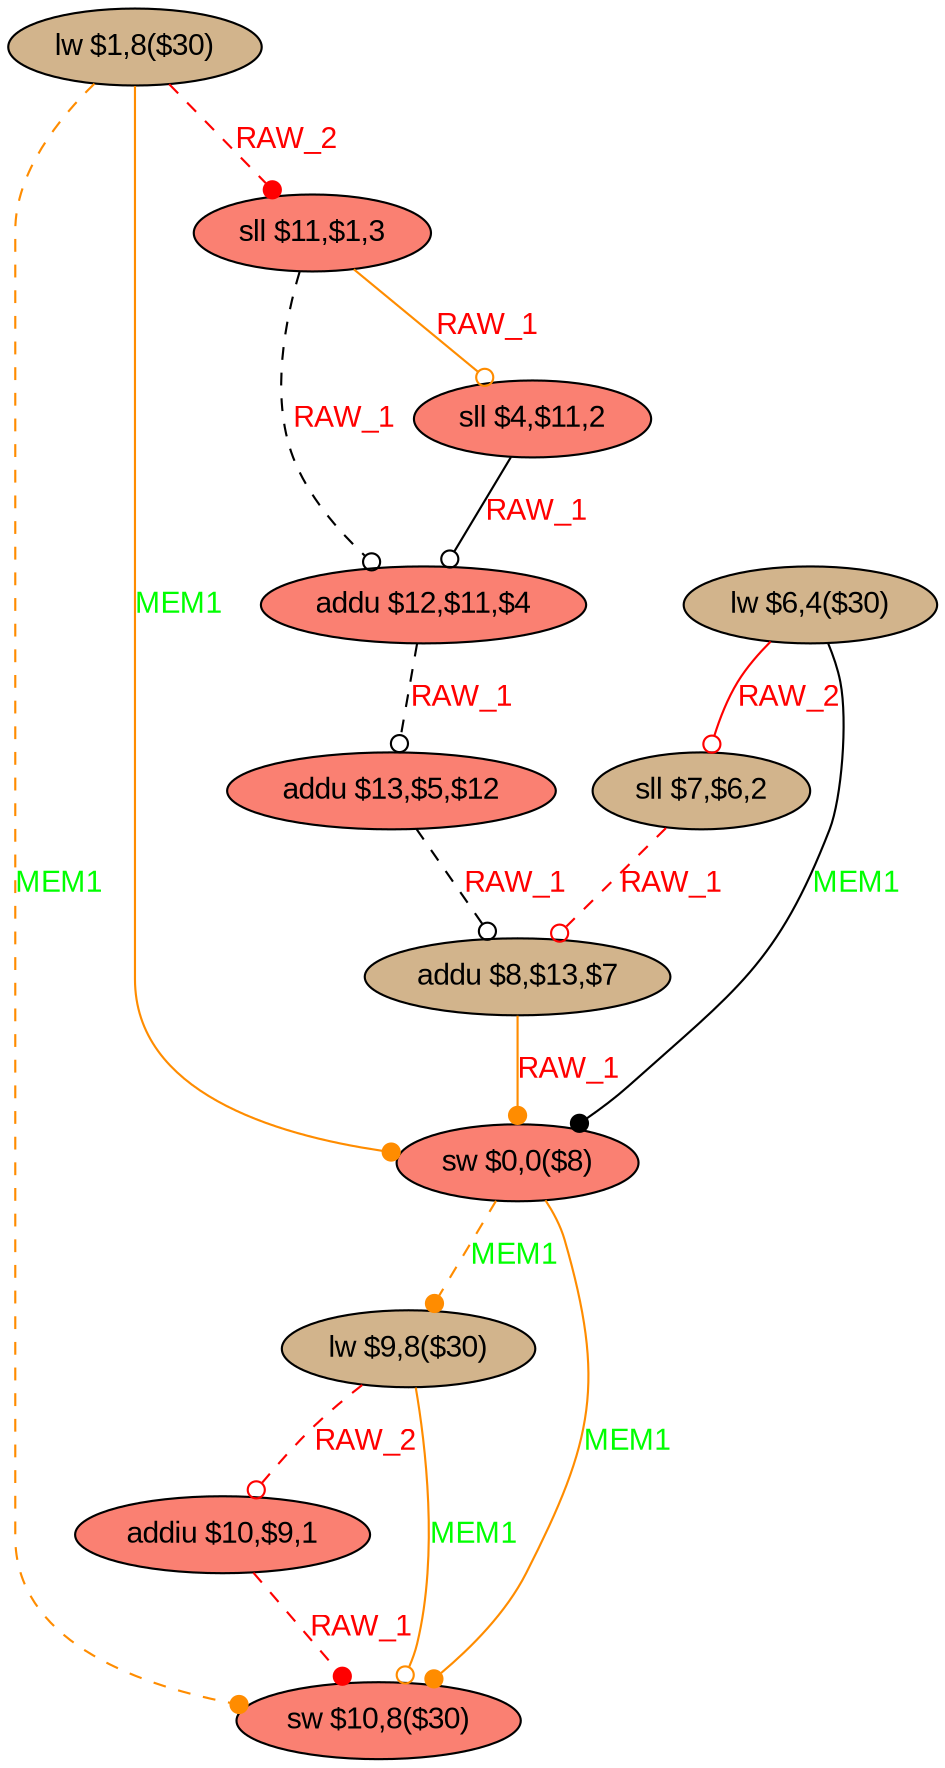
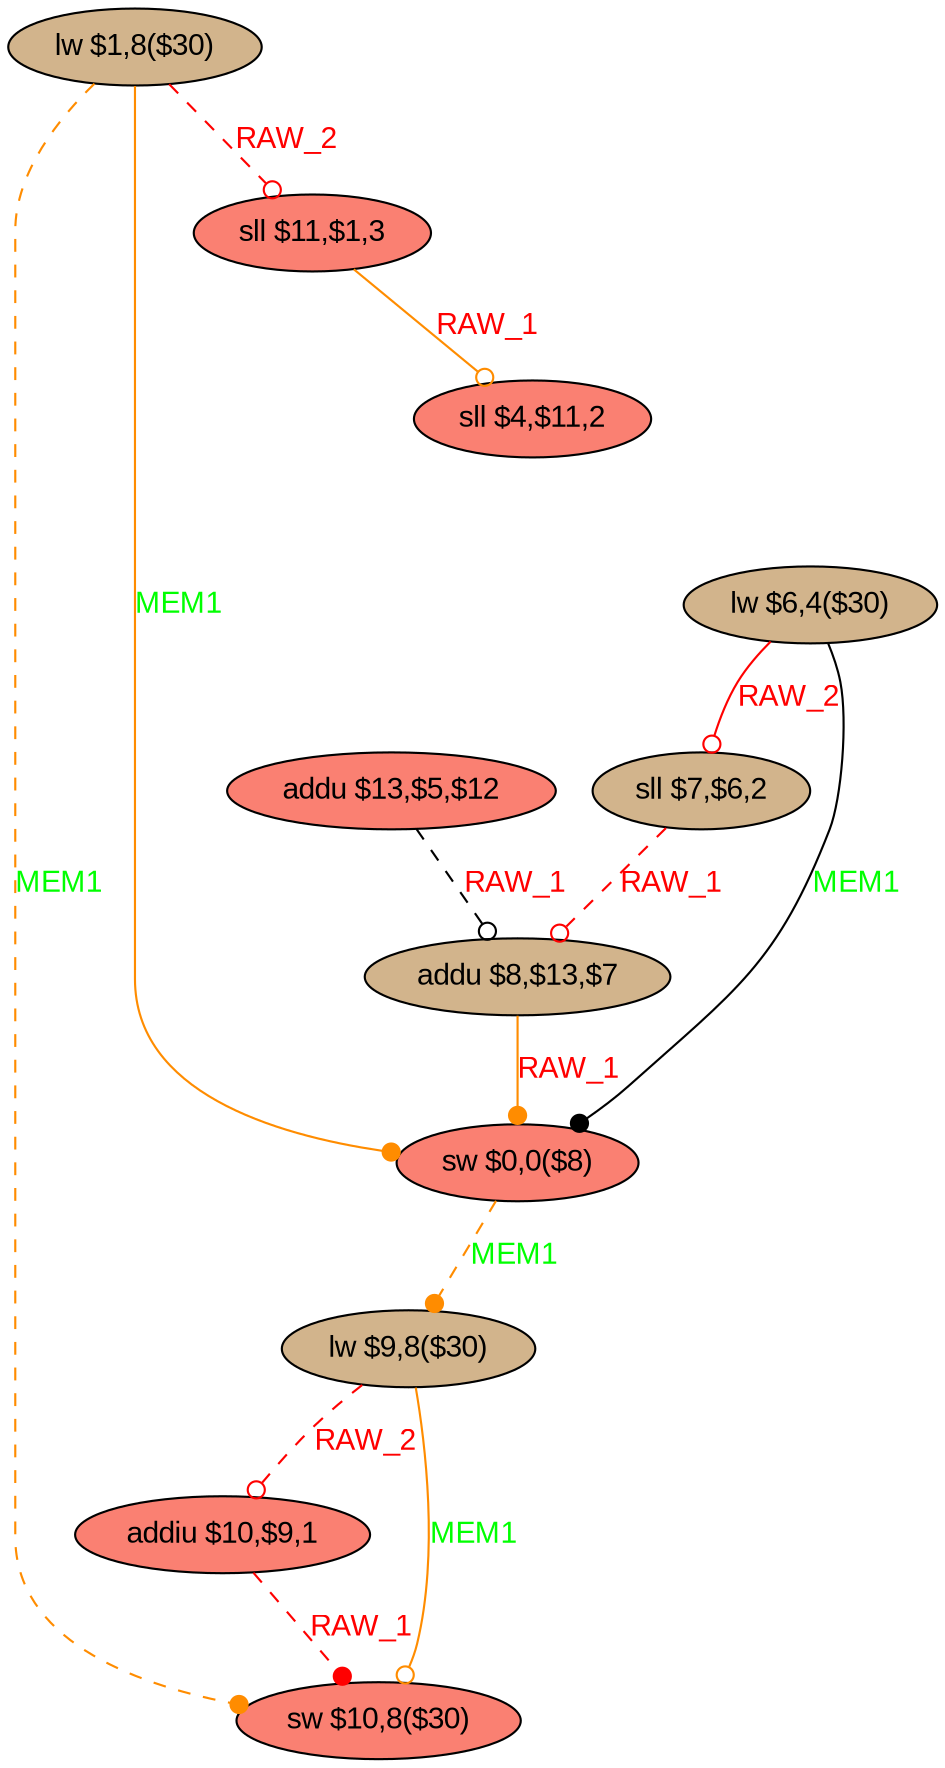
(218, 134) -> (218, 134)
(424, 605) -> none
(577, 1454) -> none
